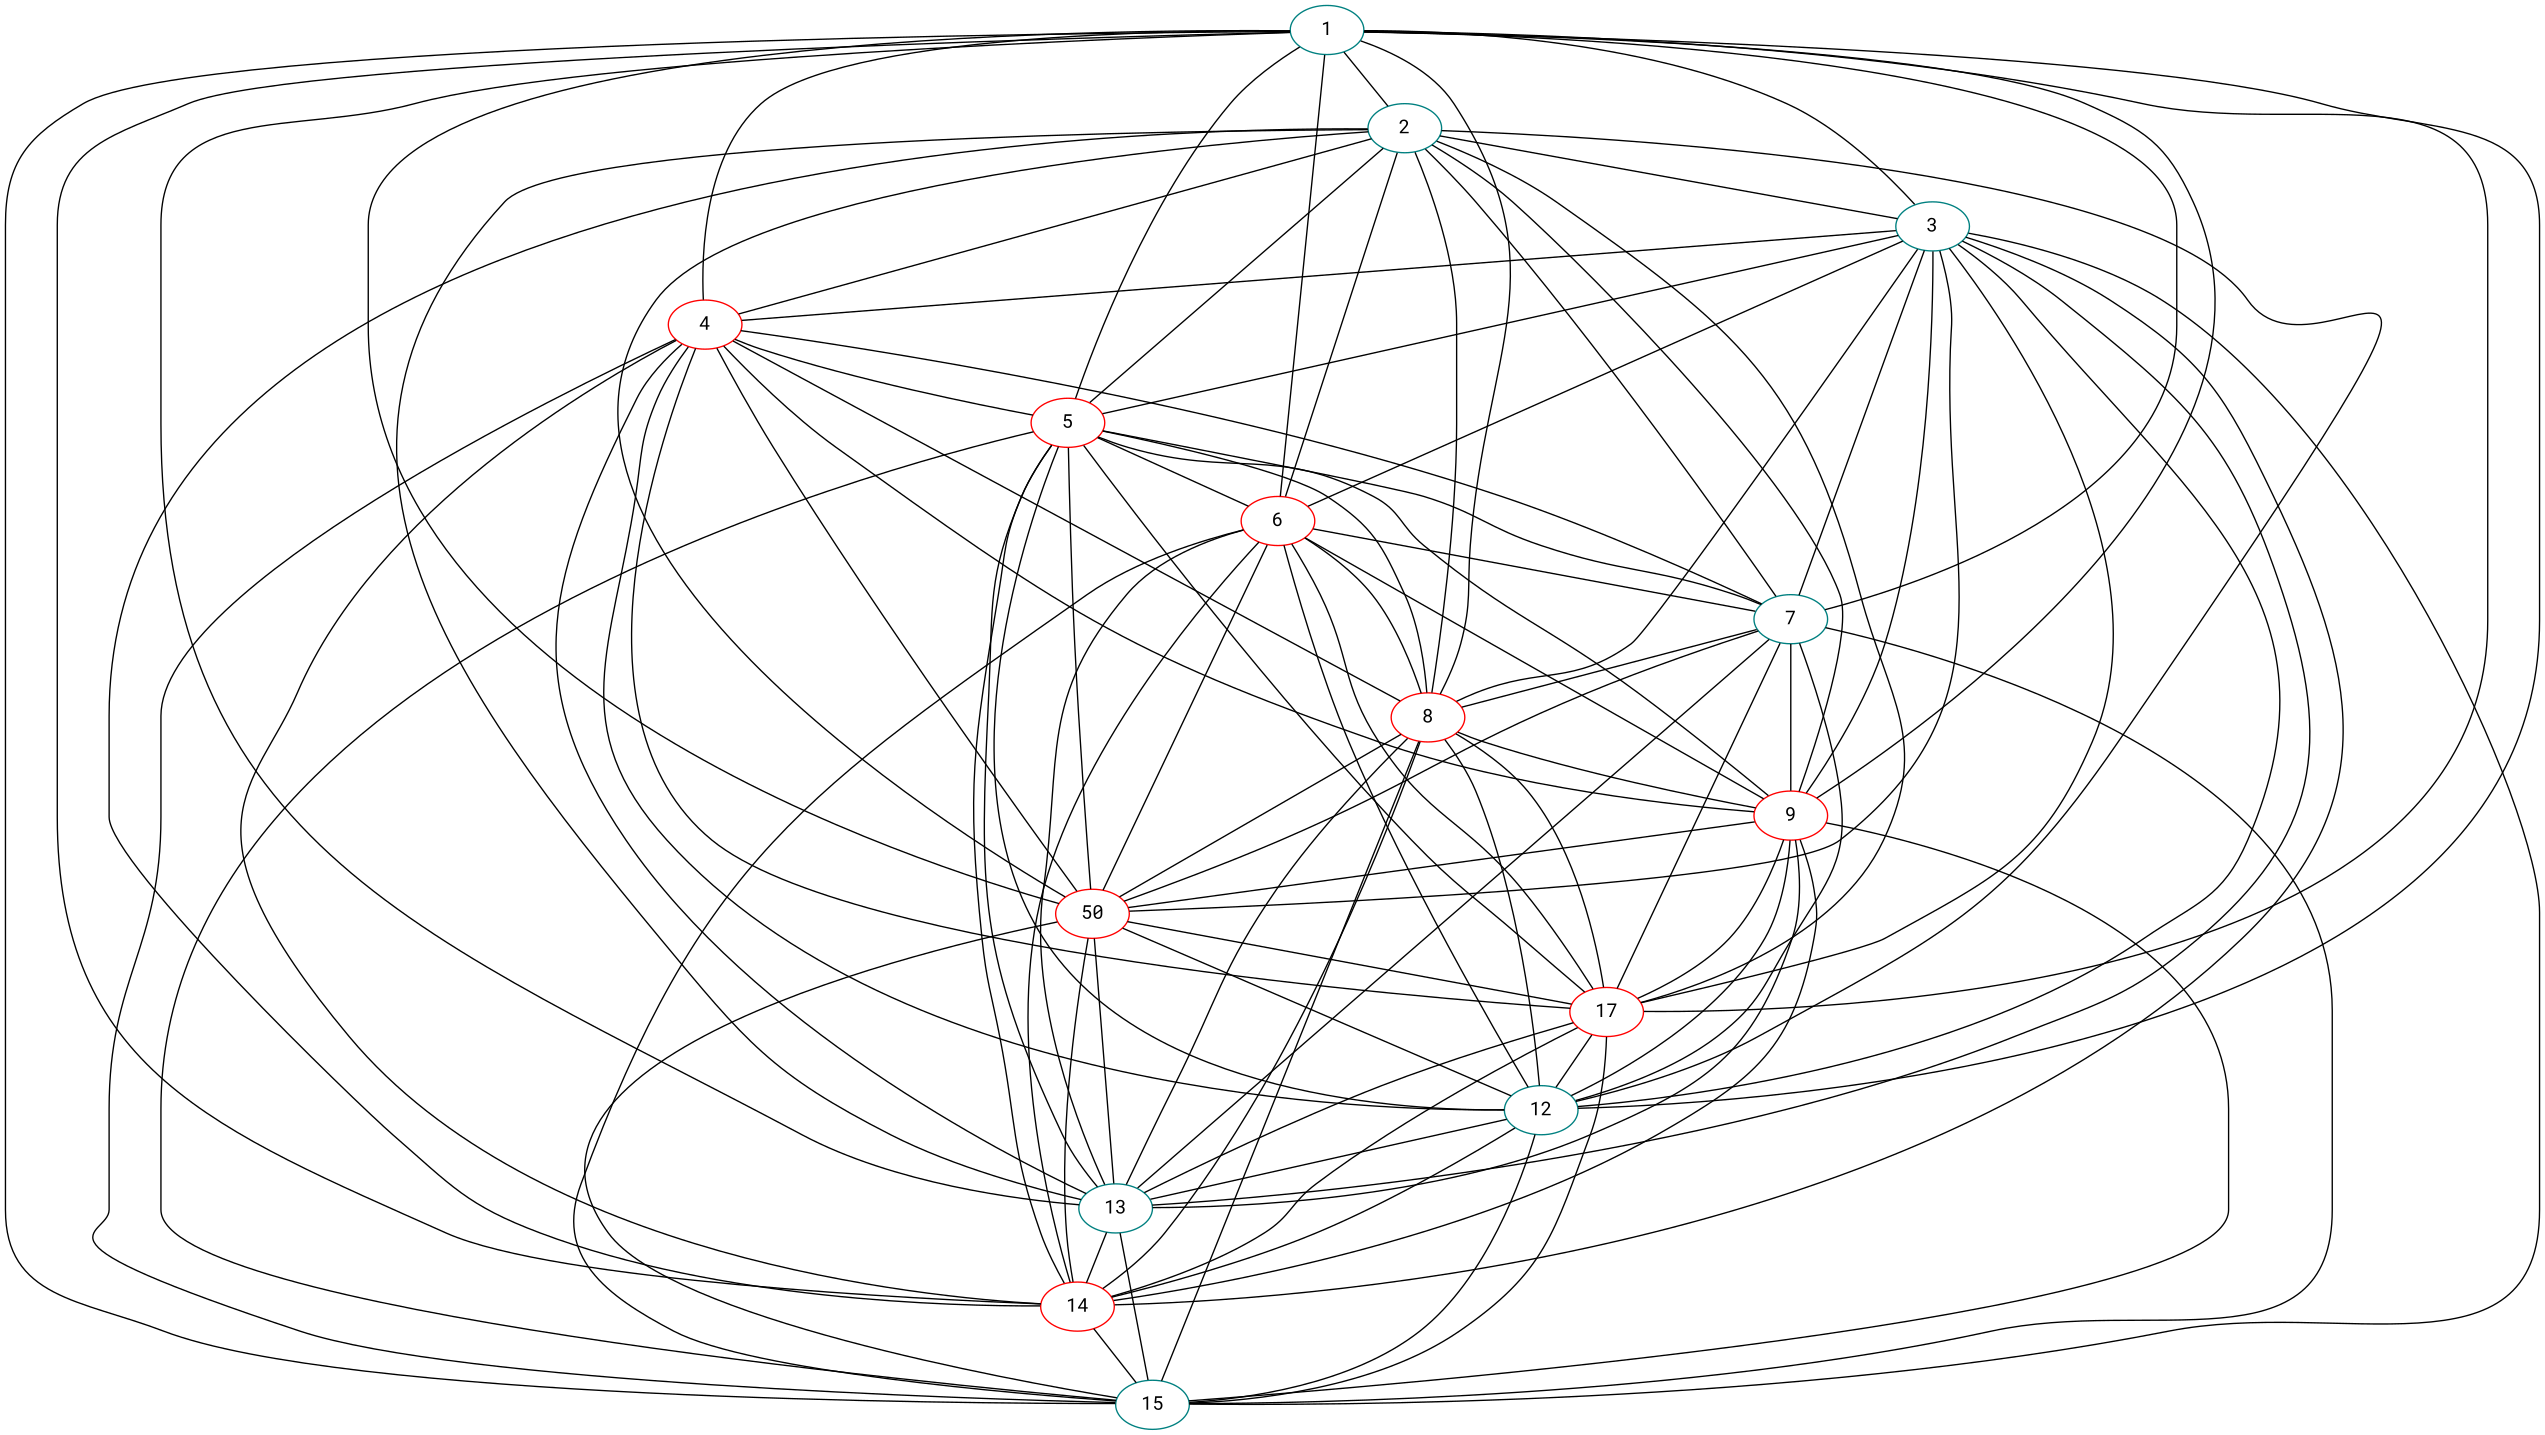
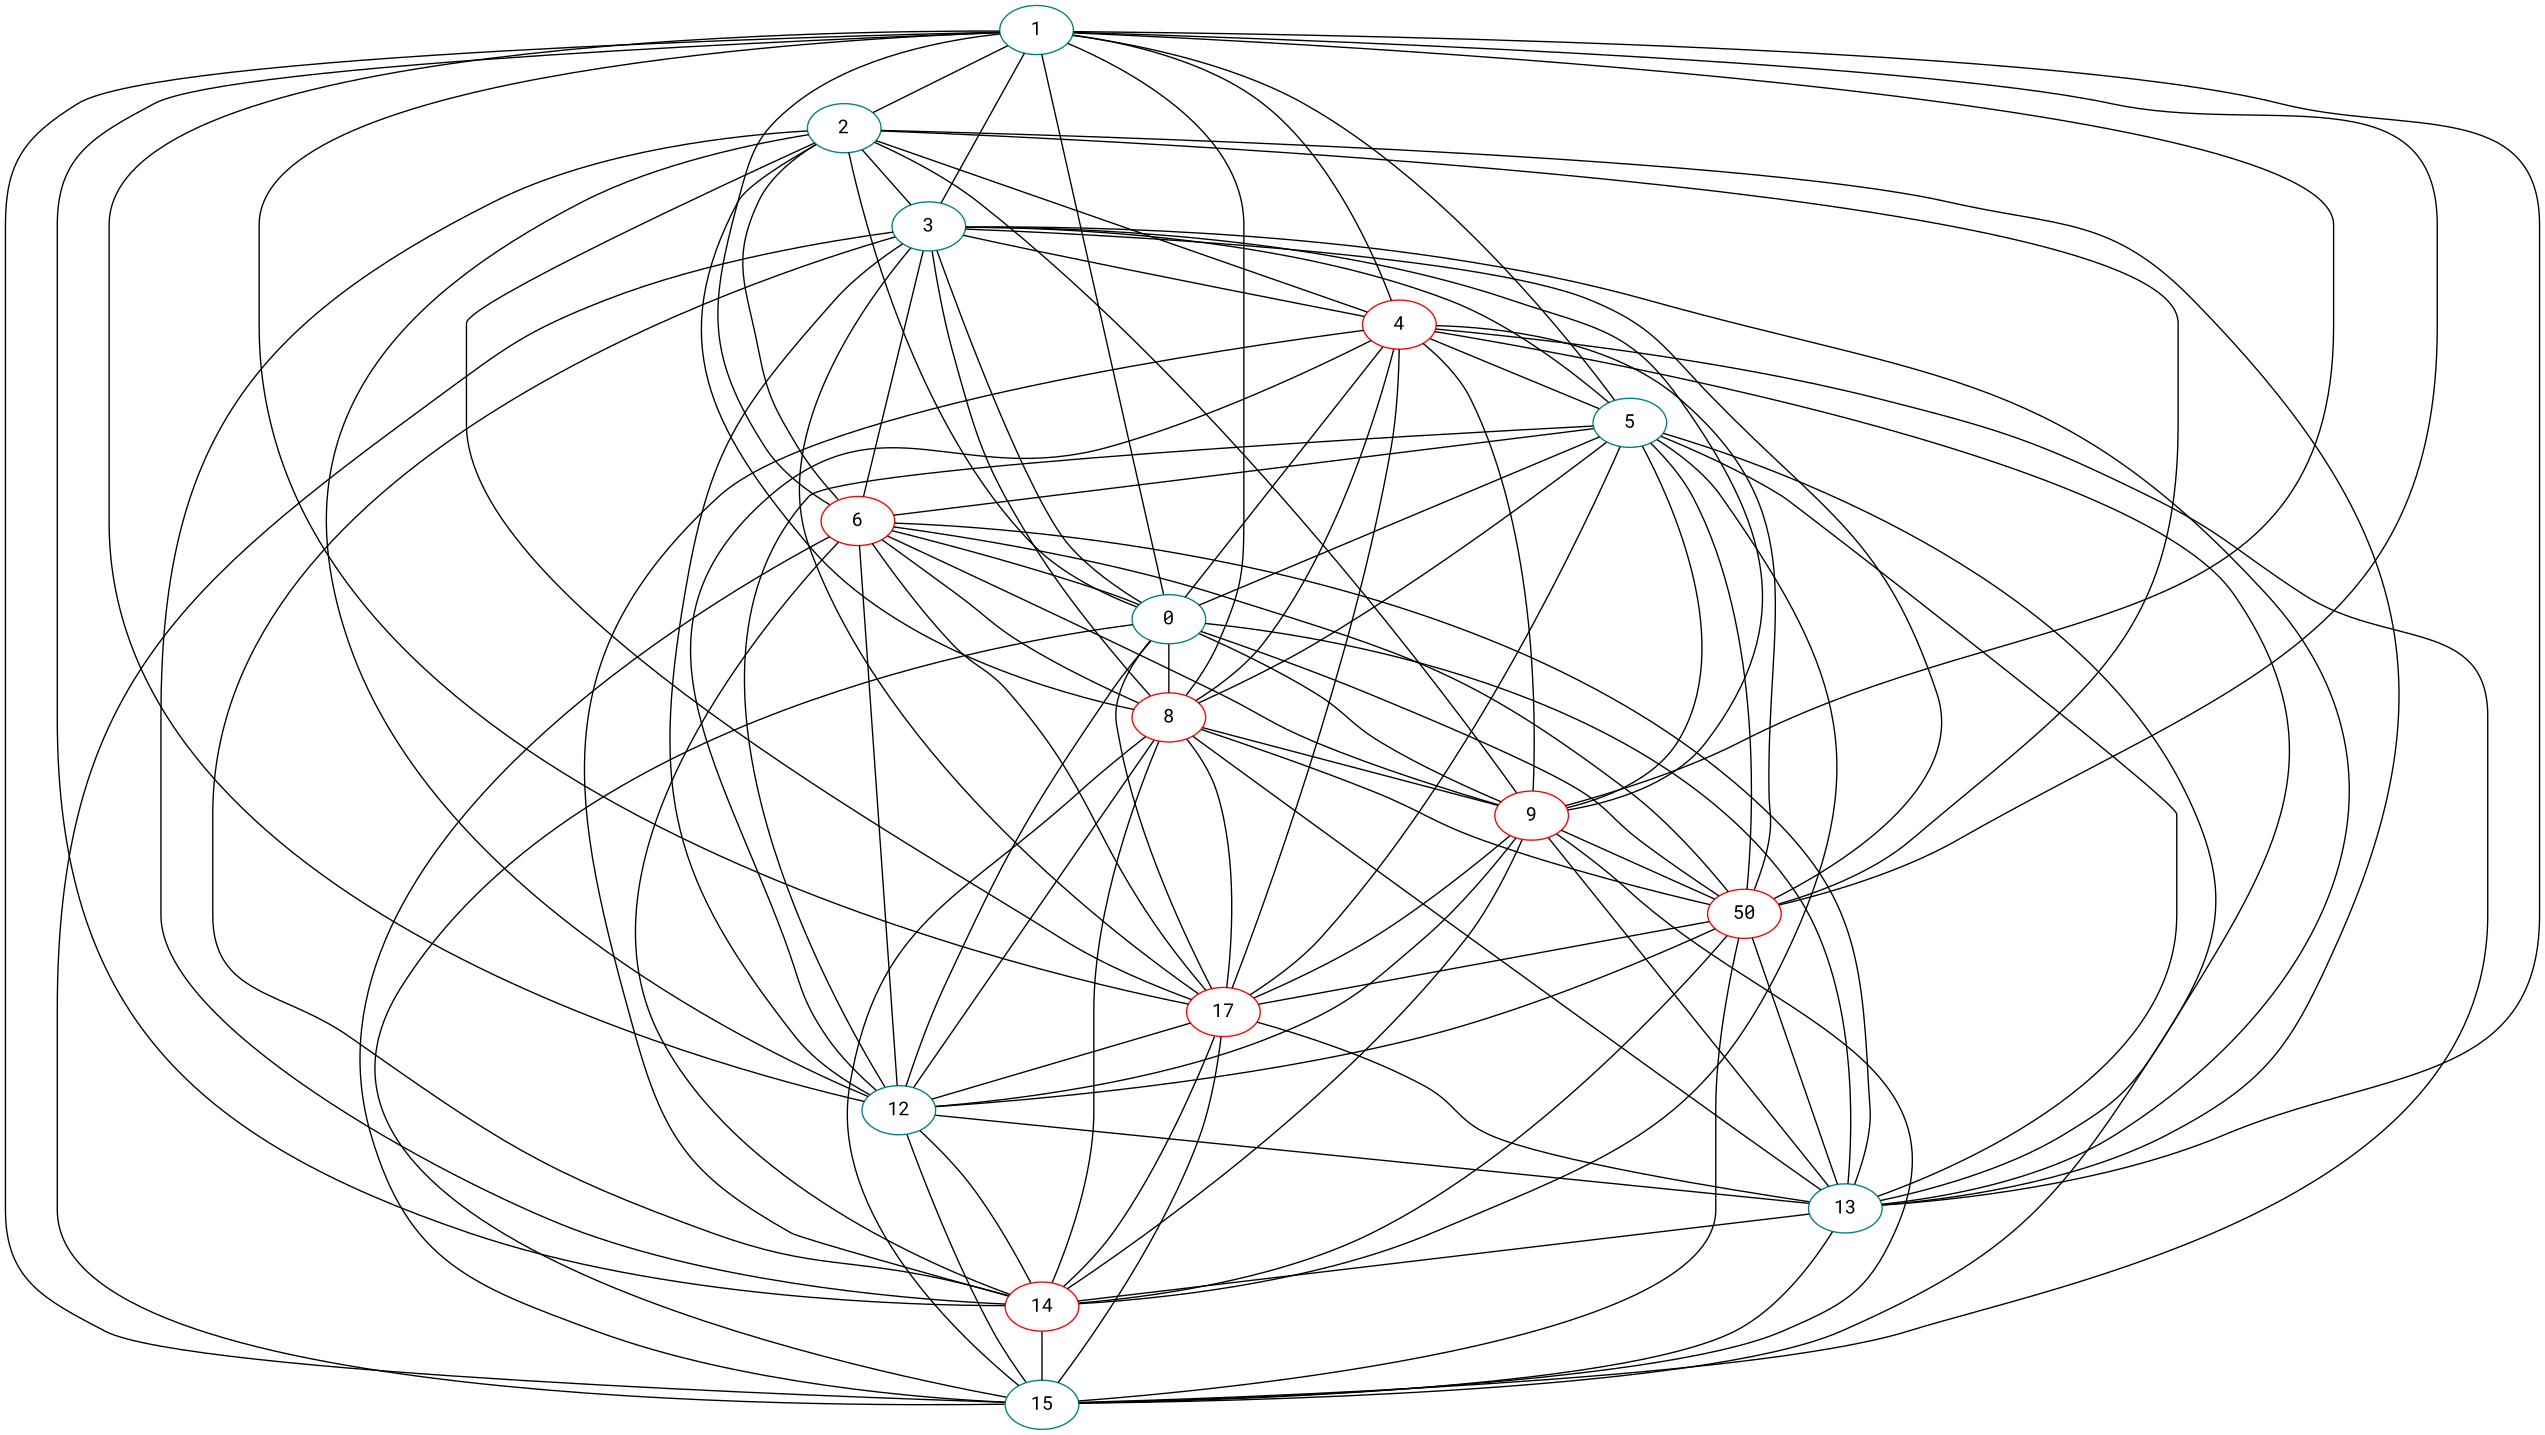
(1244, 269) -> none
(1068, 423) -> (1630, 423)
(1791, 619) -> (1169, 619)
